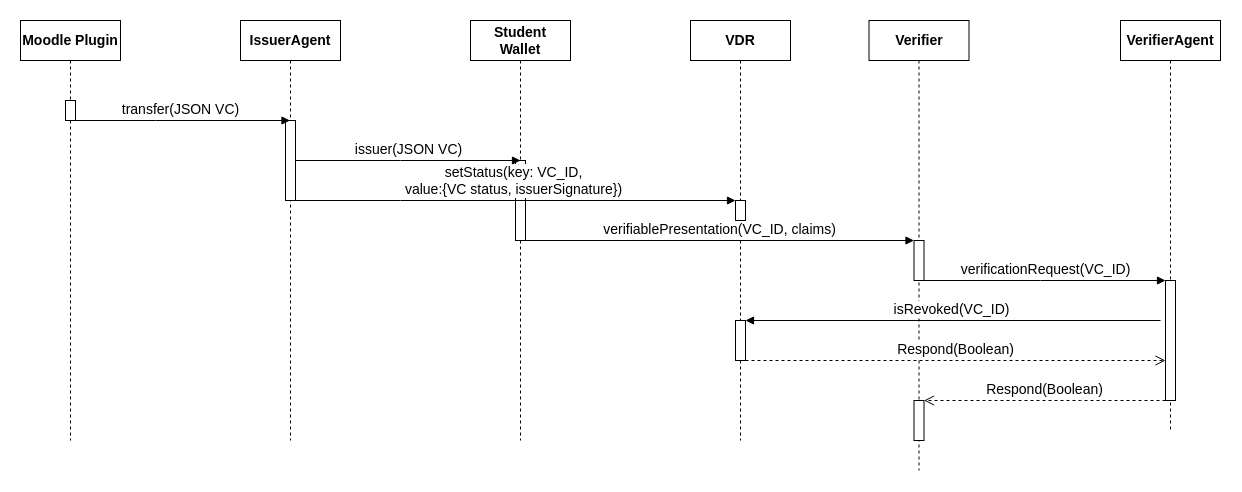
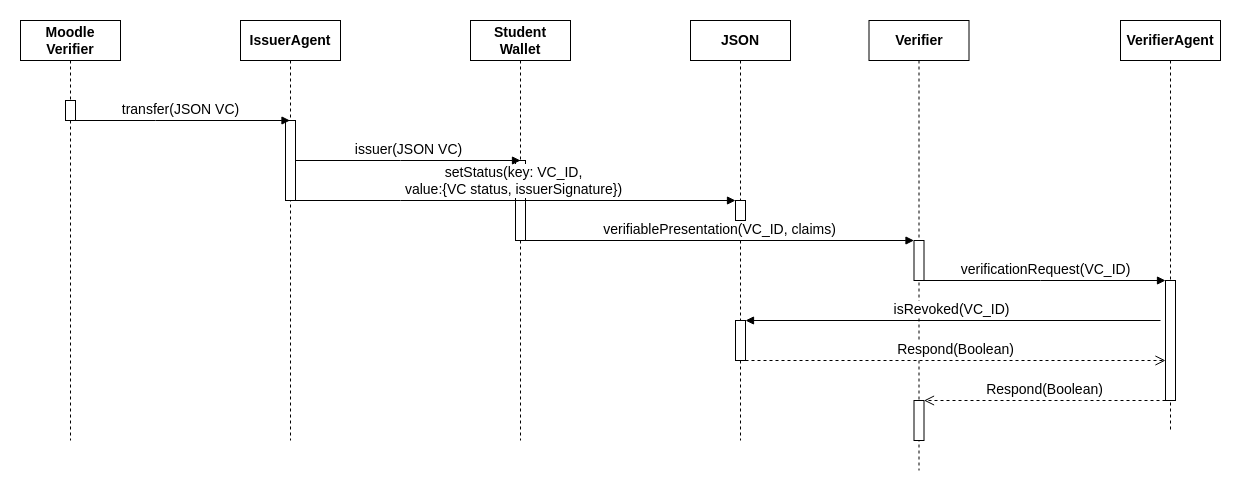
(71, 41) -> (71, 41)
(741, 41) -> (741, 41)
